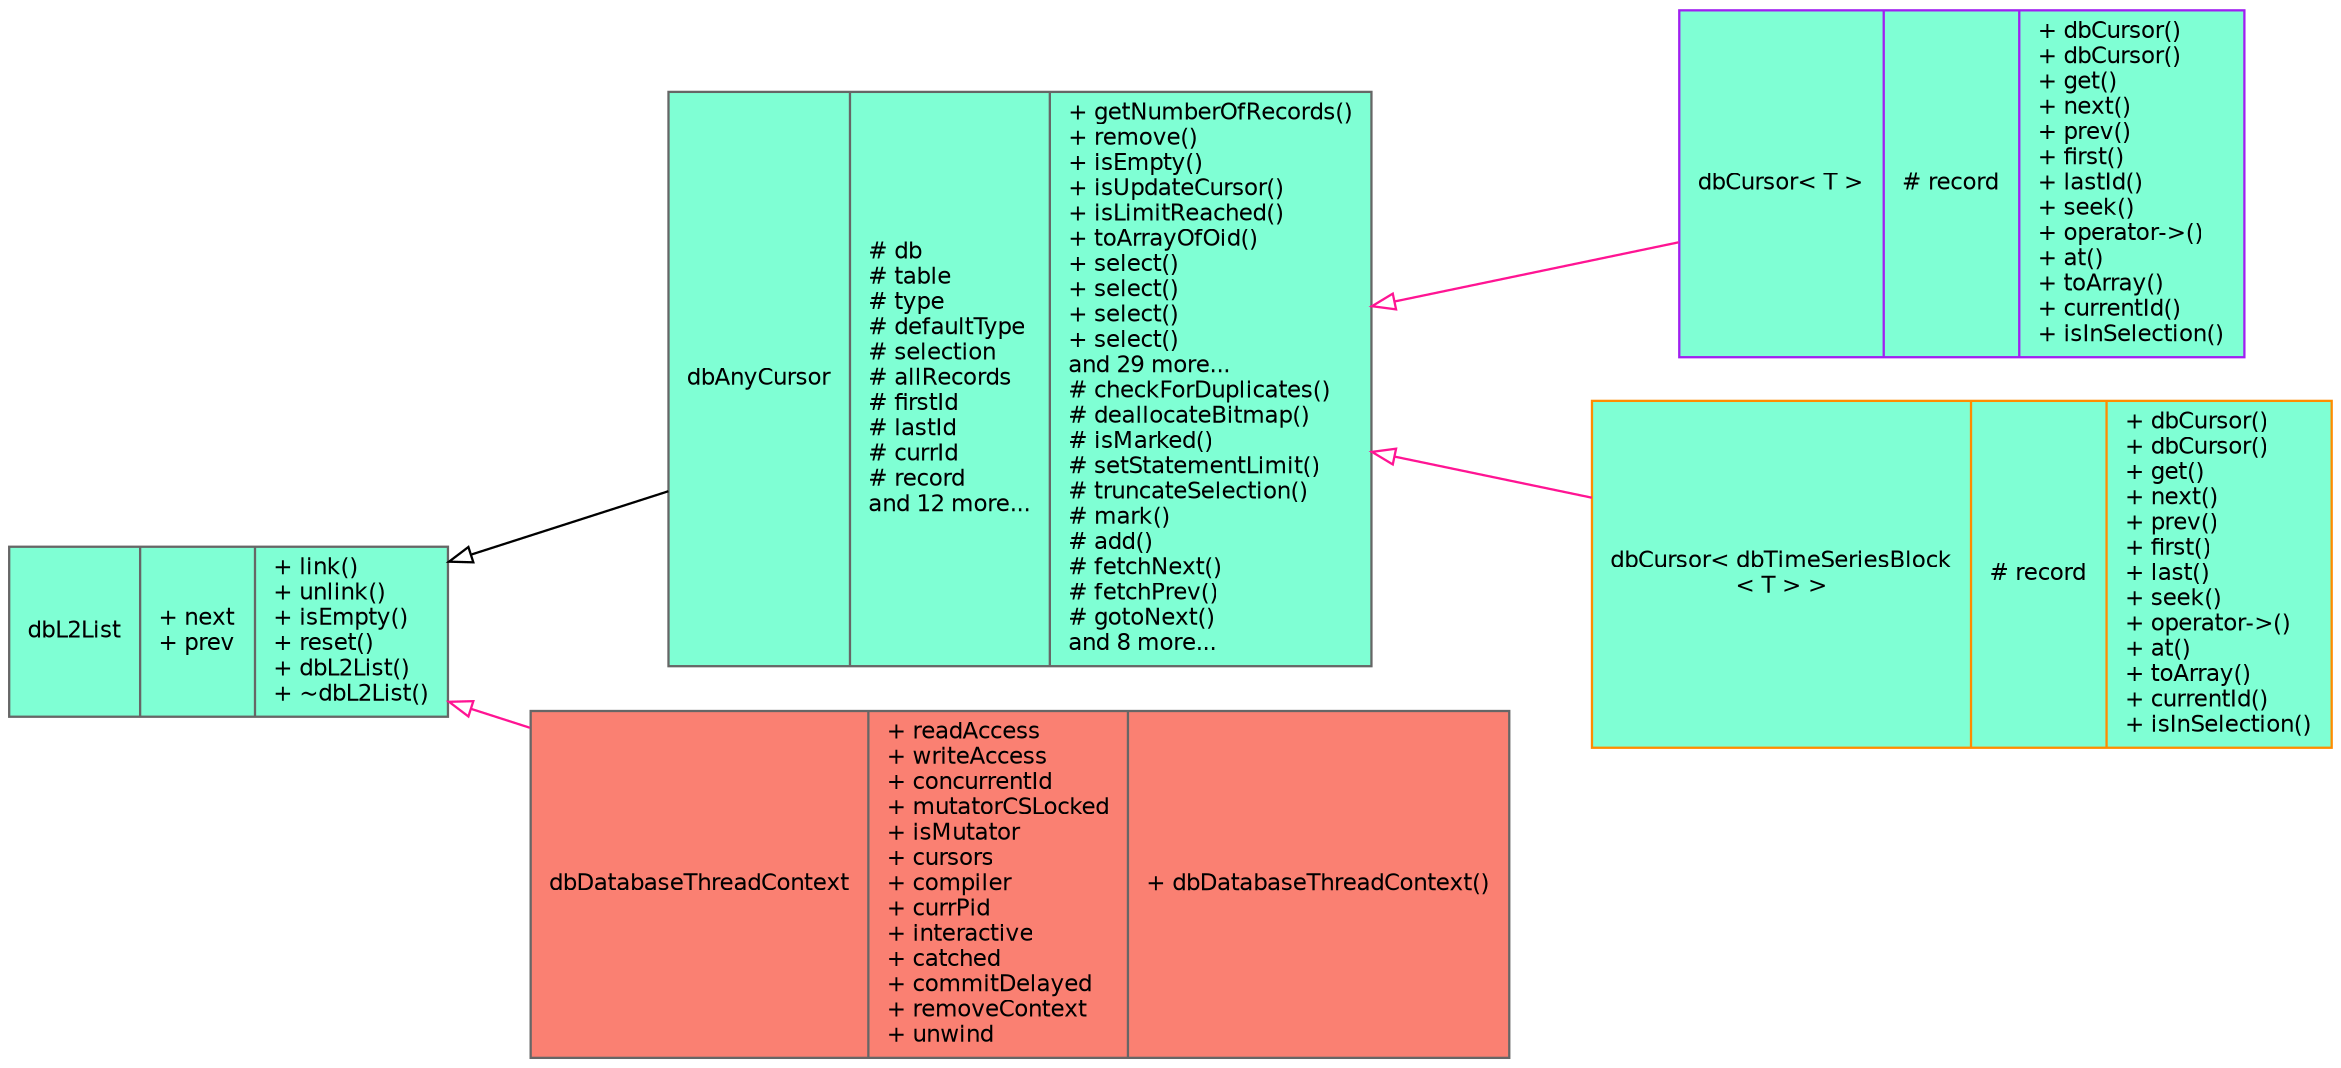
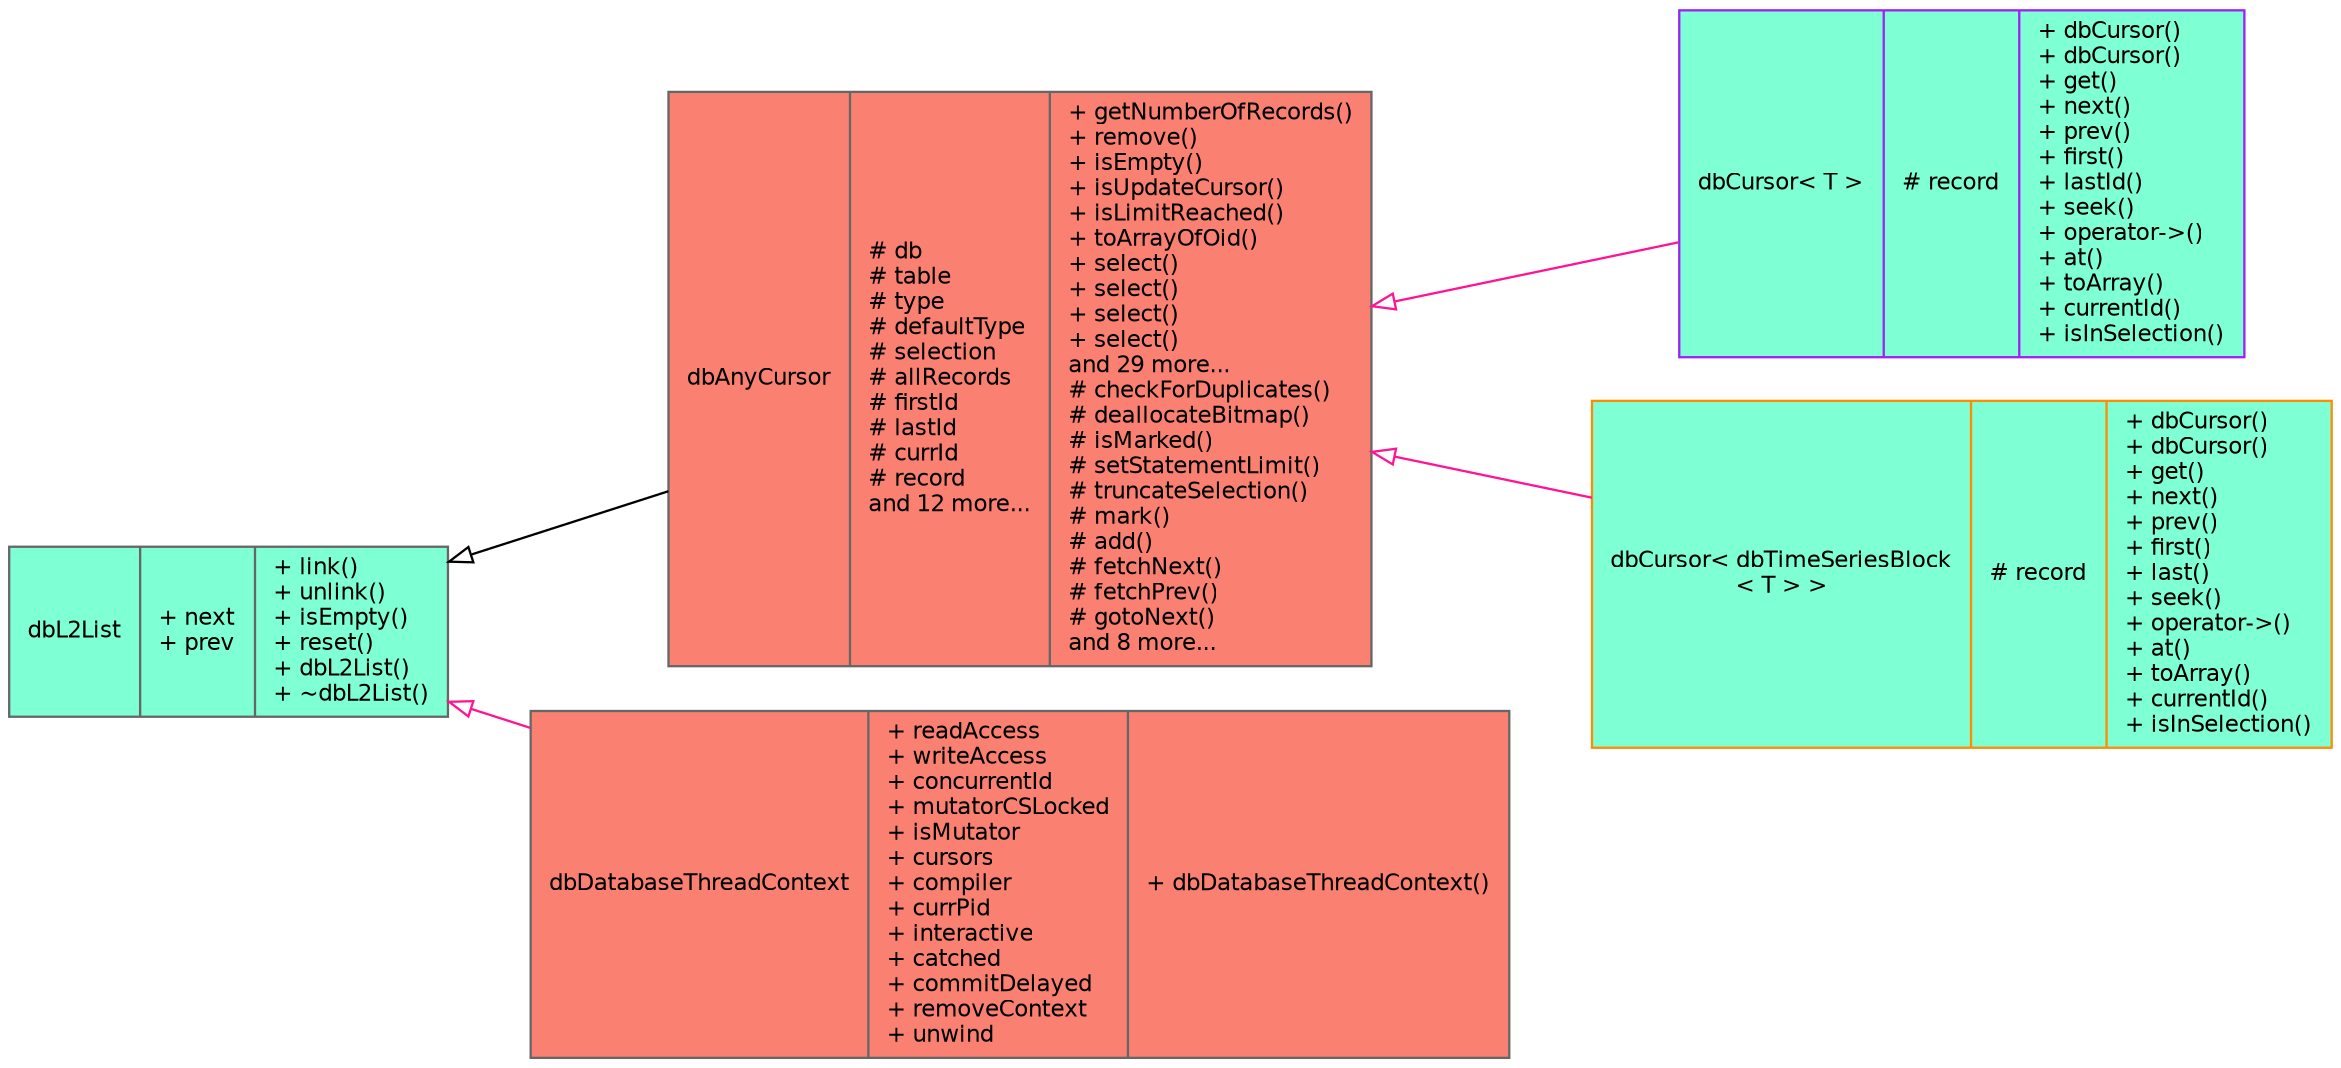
(1020, 379) -> (1020, 379)
